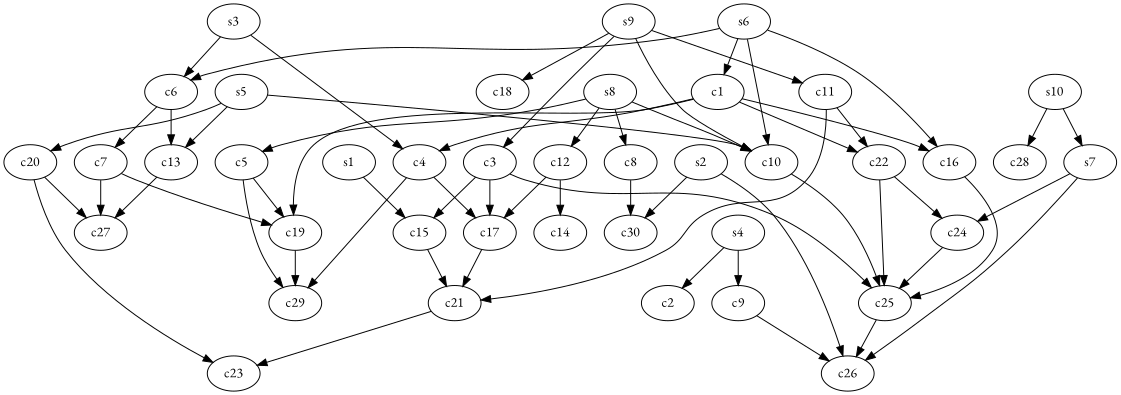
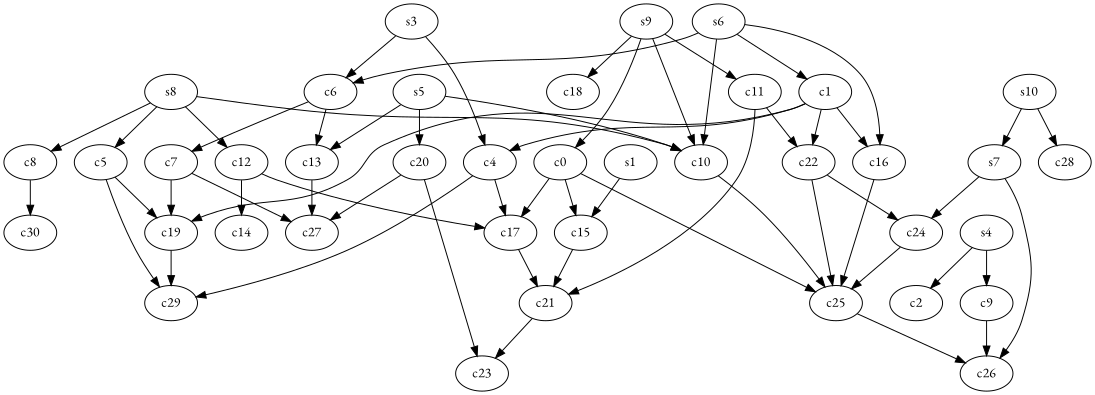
(490, 162) -> (560, 162)
(701, 162) -> none
